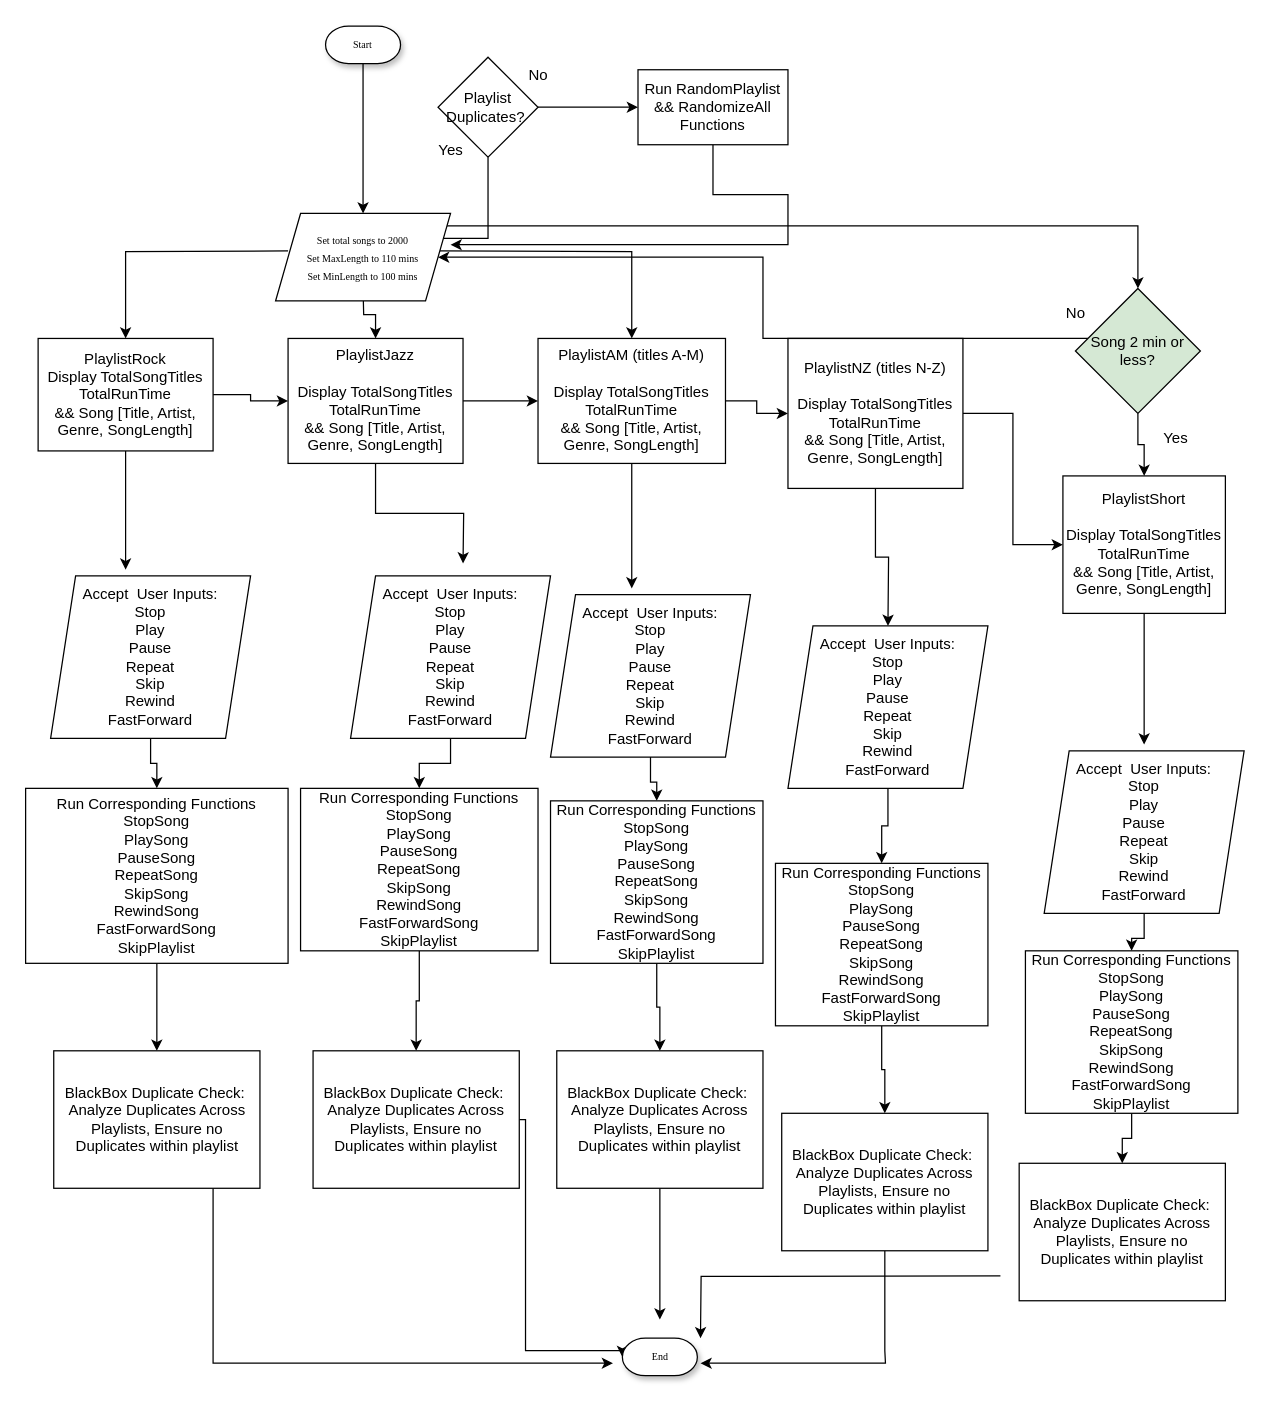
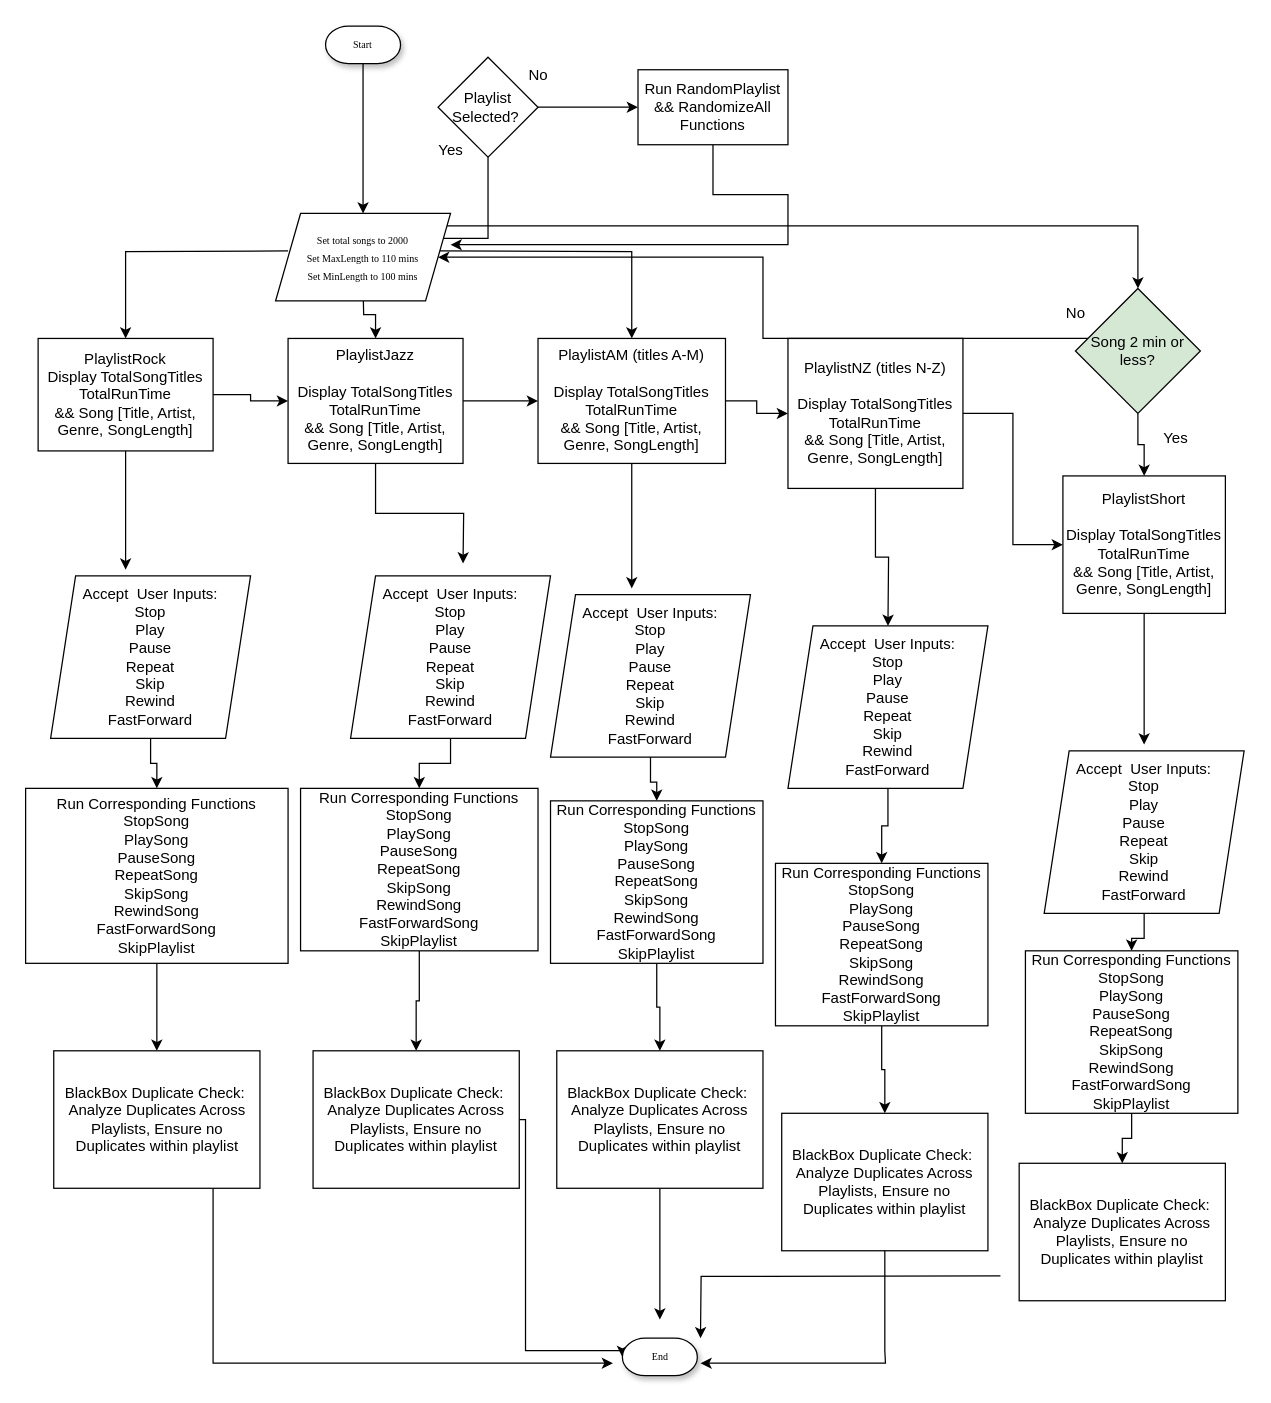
(488, 107) -> (488, 107)
